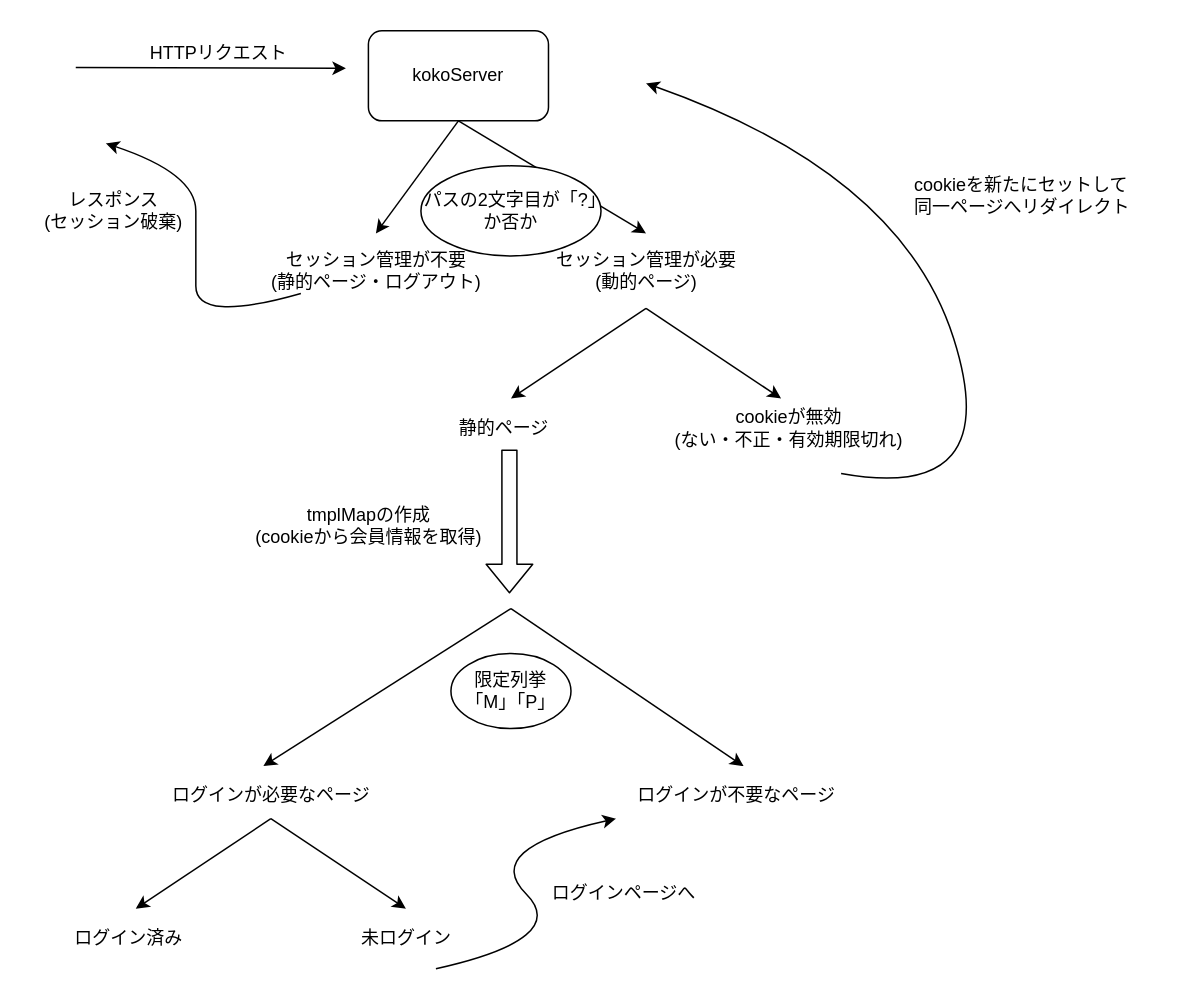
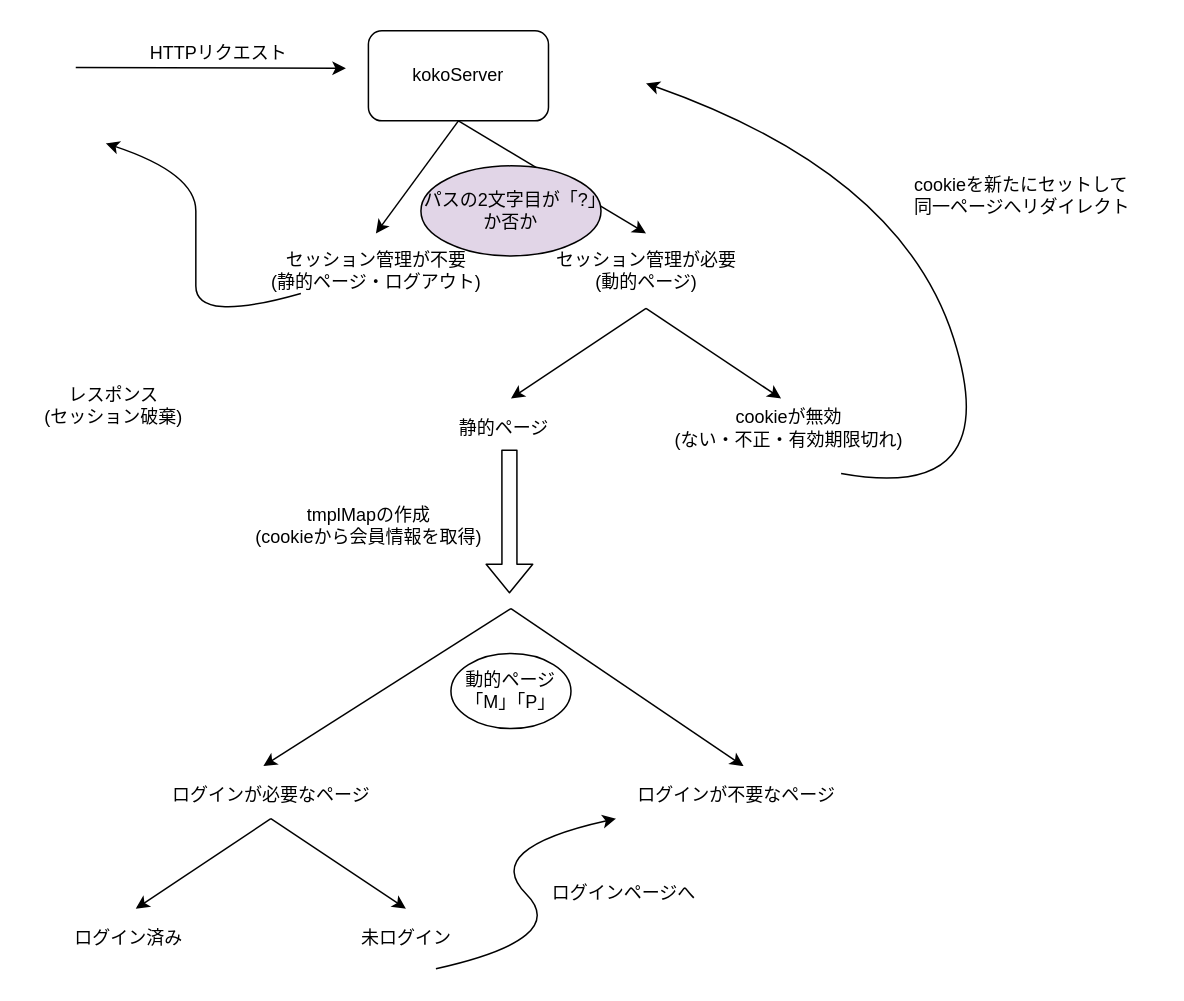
(113, 211) -> (113, 406)
(511, 211) -> (511, 211)
(511, 691) -> (511, 691)
